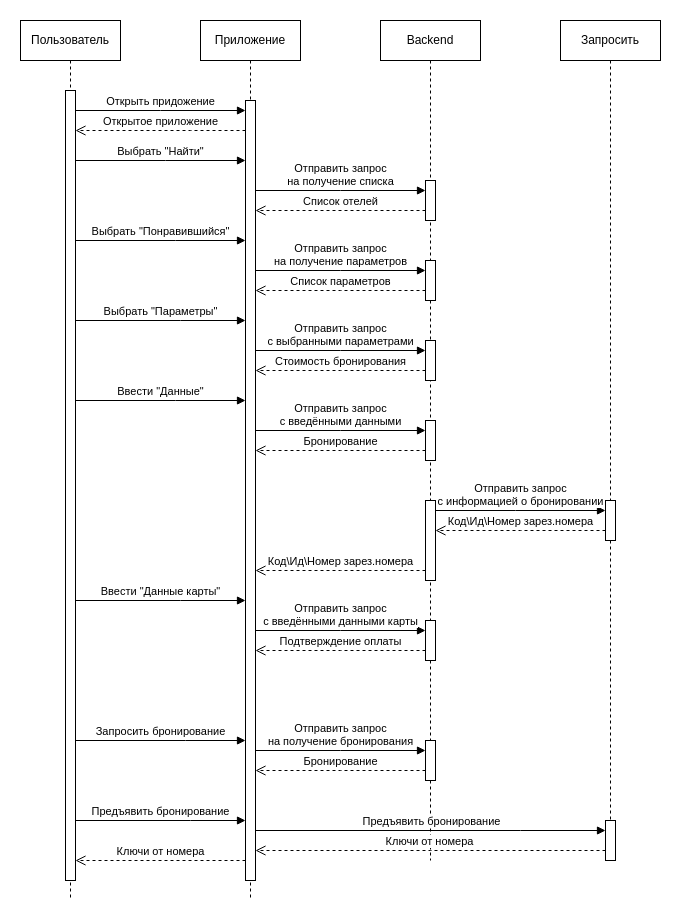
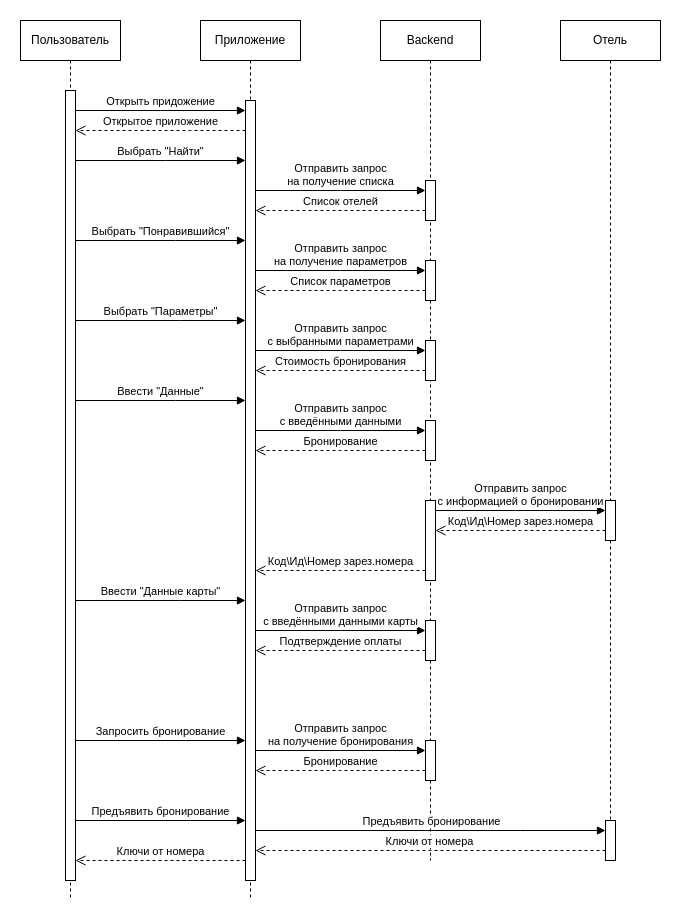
(611, 41) -> (611, 41)
